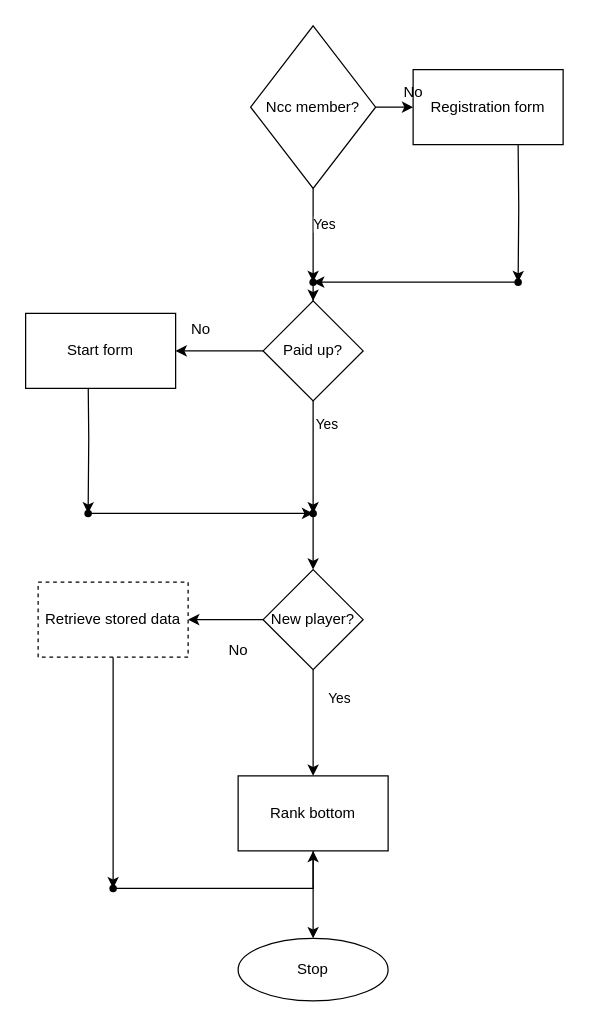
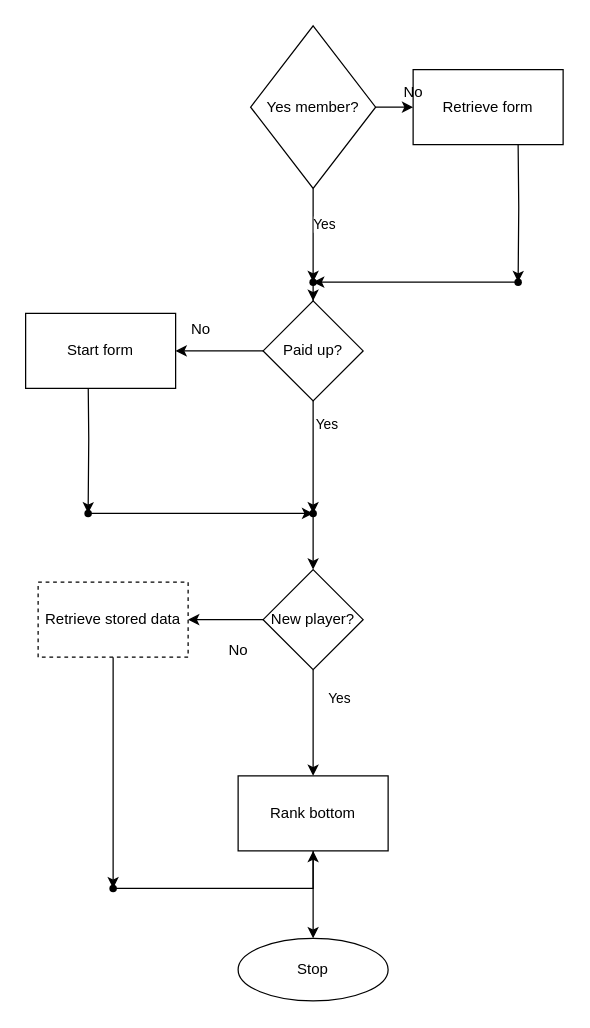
(313, 107) -> (313, 107)
(488, 107) -> (488, 107)
